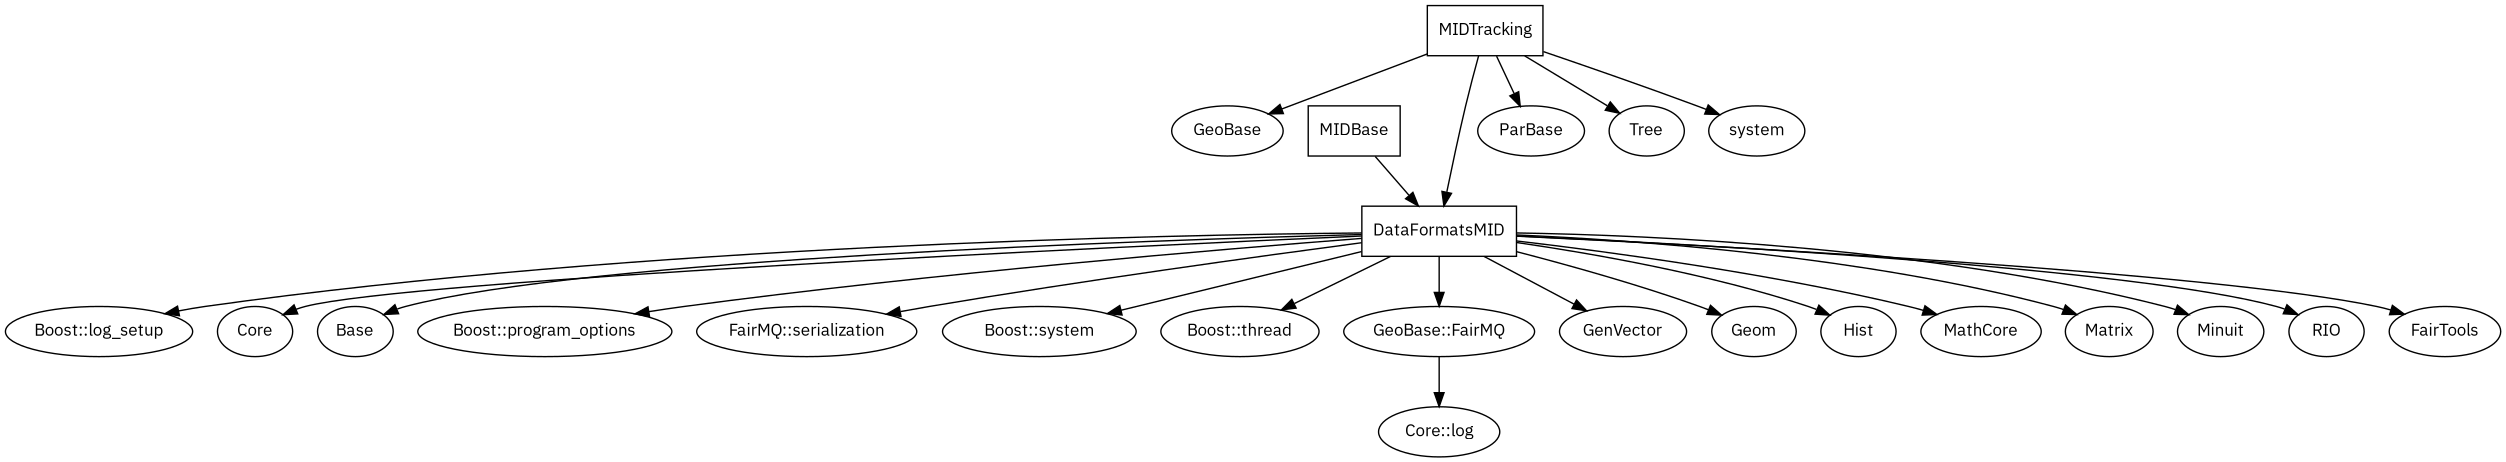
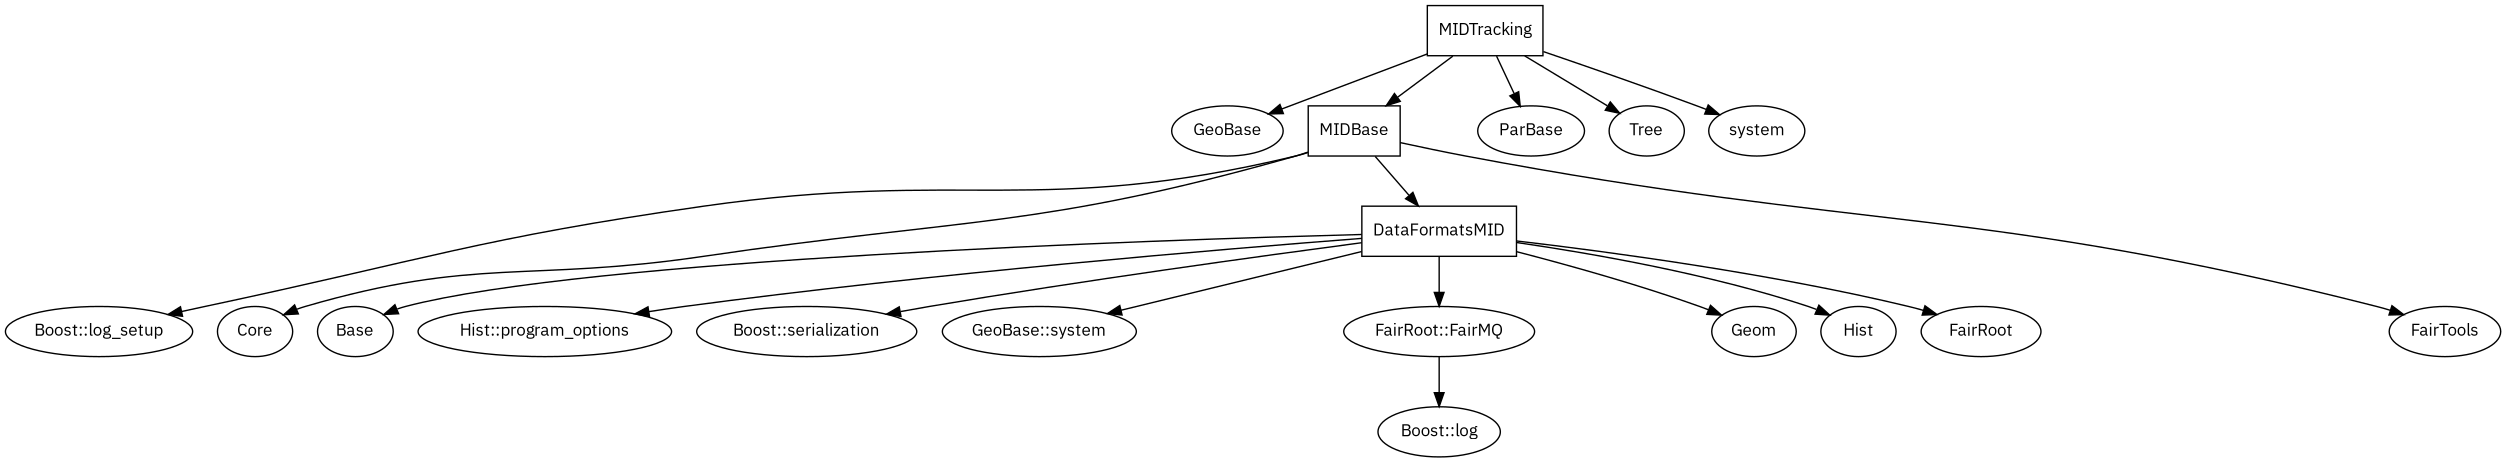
(1462, 124) -> (1425, 77)
(769, 253) -> (741, 202)
(1955, 262) -> (1897, 219)
(828, 263) -> (804, 243)
(545, 332) -> (545, 332)
(807, 332) -> (807, 332)
(1039, 332) -> (1039, 332)
(1240, 332) -> none
(1439, 332) -> (1439, 332)
(1623, 332) -> none
(1981, 332) -> (1981, 332)
(2109, 332) -> none
(2221, 332) -> none
(2327, 332) -> none
(1439, 432) -> (1439, 432)
